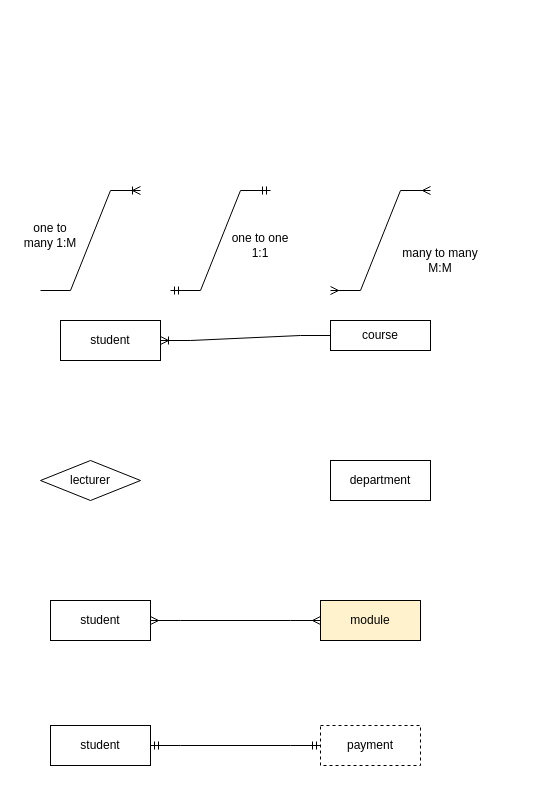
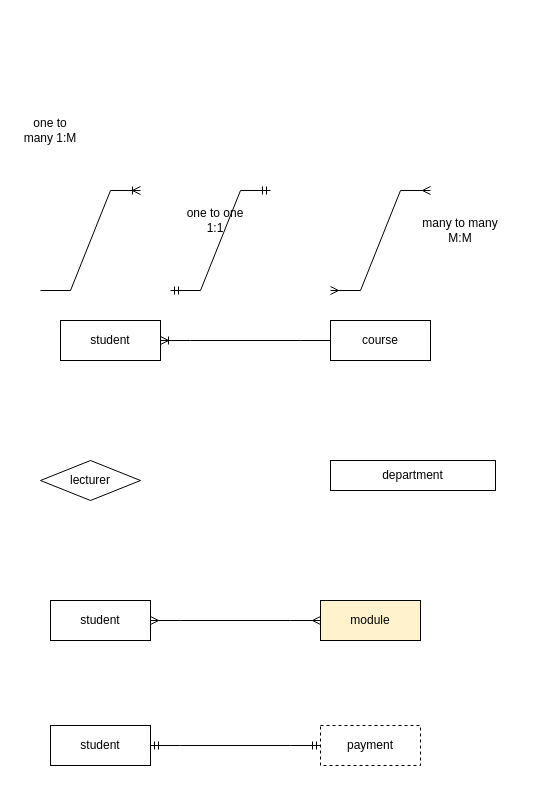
(51, 236) -> (51, 131)
(261, 246) -> (216, 221)
(441, 261) -> (461, 231)
(381, 336) -> (381, 341)
(381, 481) -> (413, 476)
